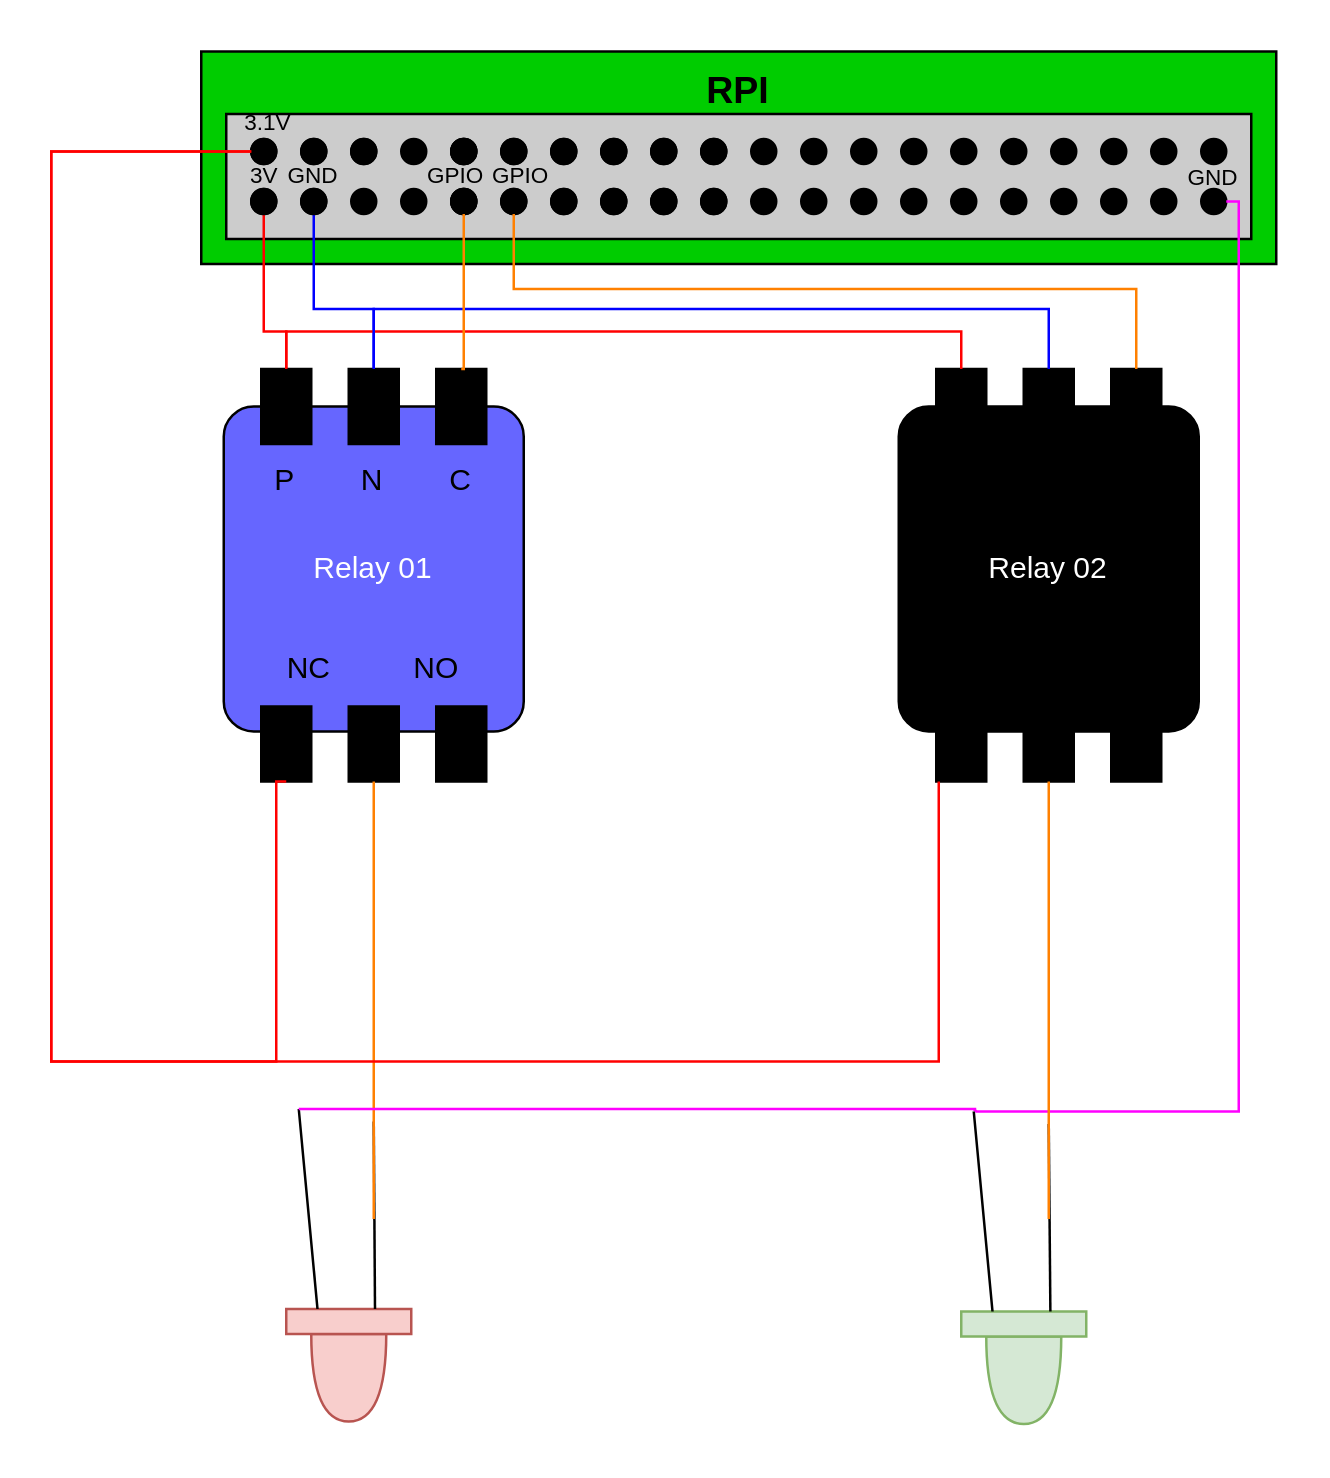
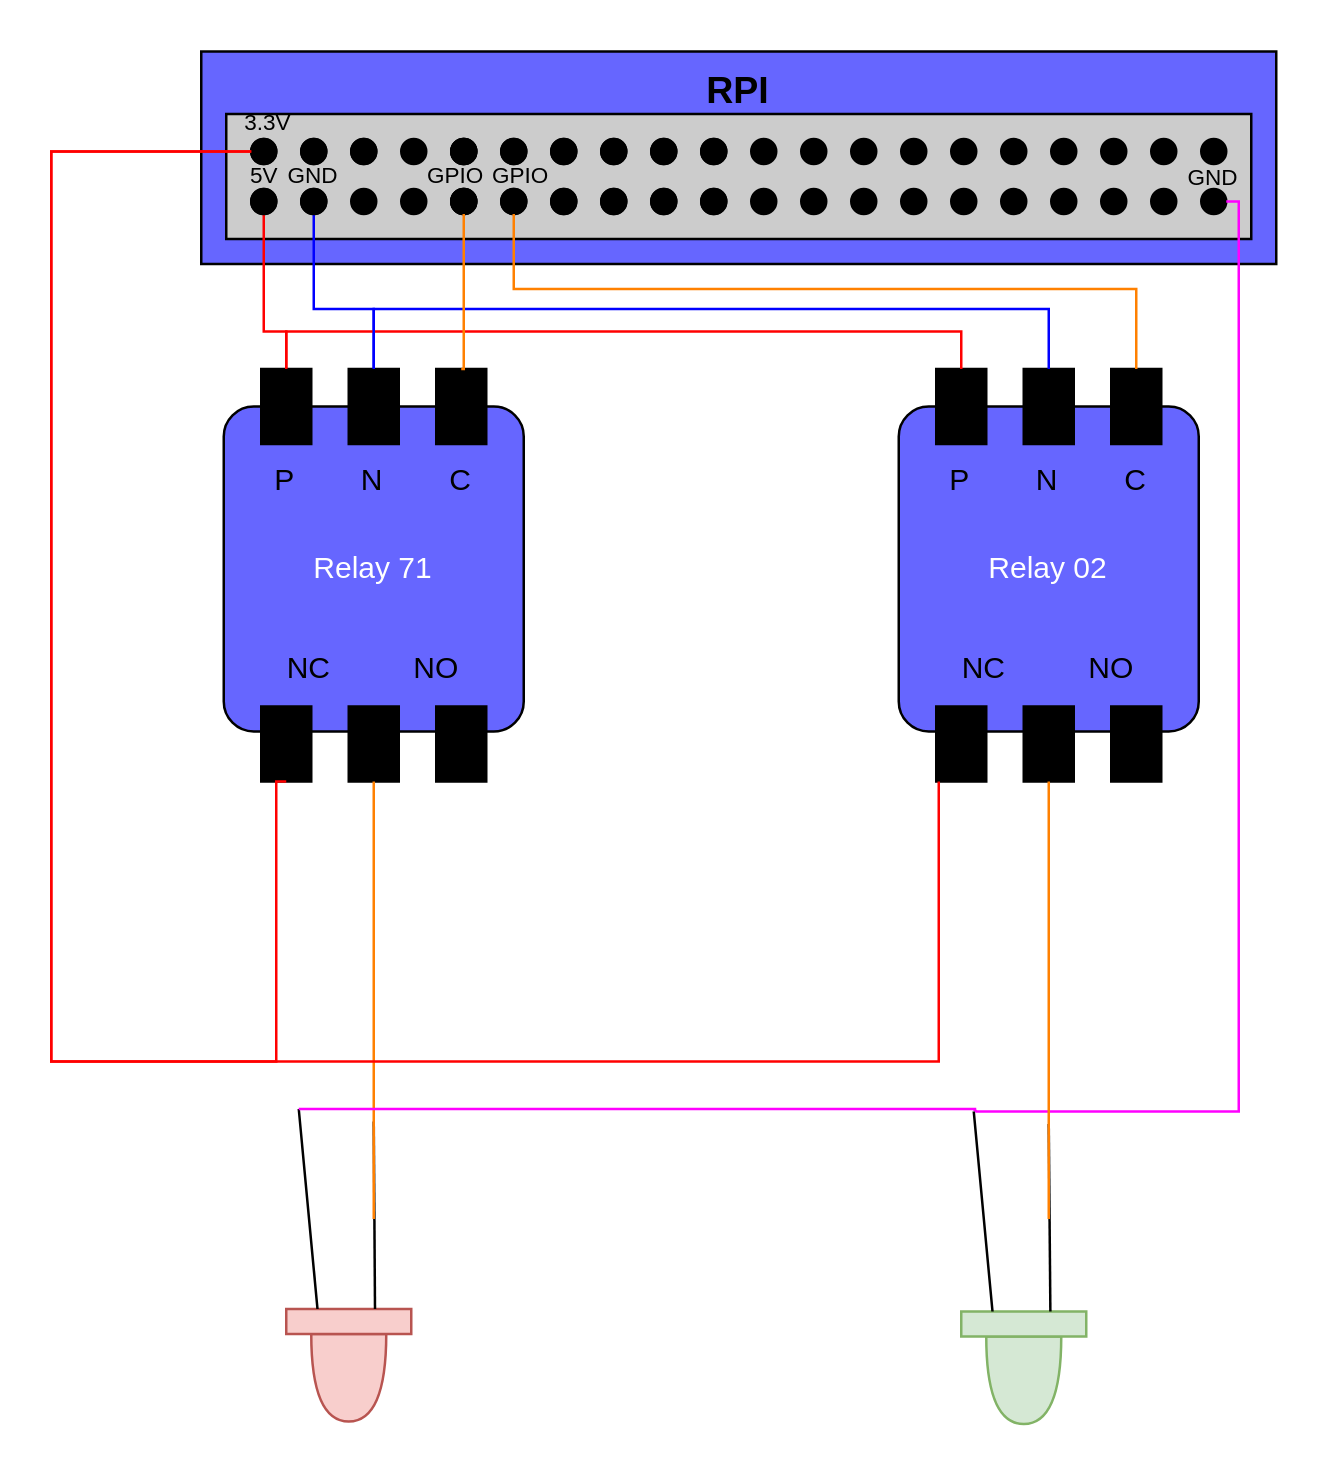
(739, 87) -> (739, 87)
(269, 121) -> (269, 121)
(265, 174) -> (265, 174)
(374, 569) -> (374, 569)
(1049, 569) -> (1049, 569)
